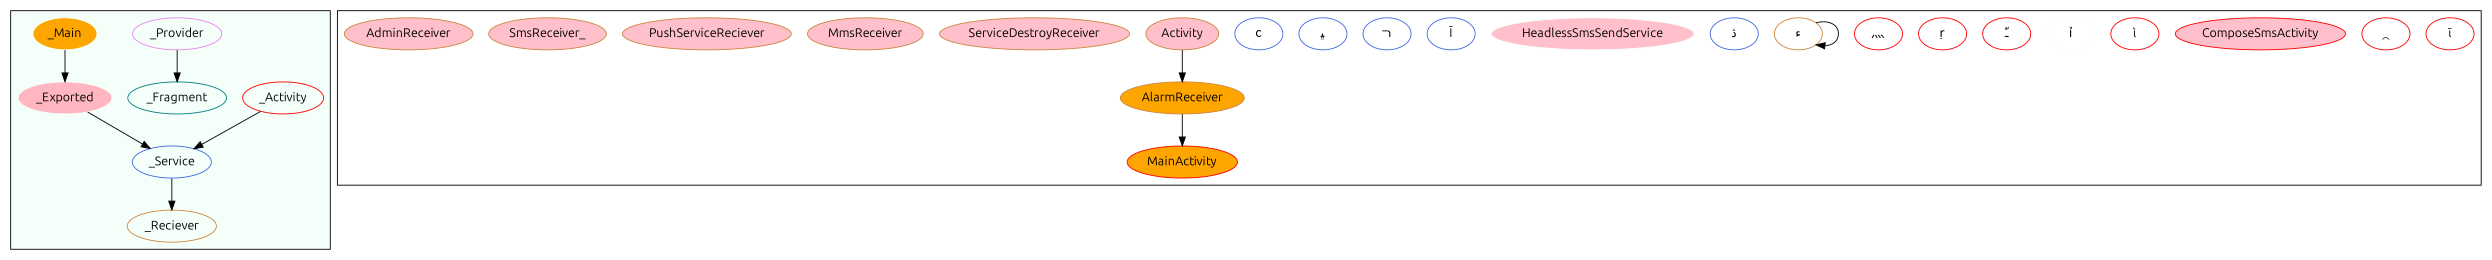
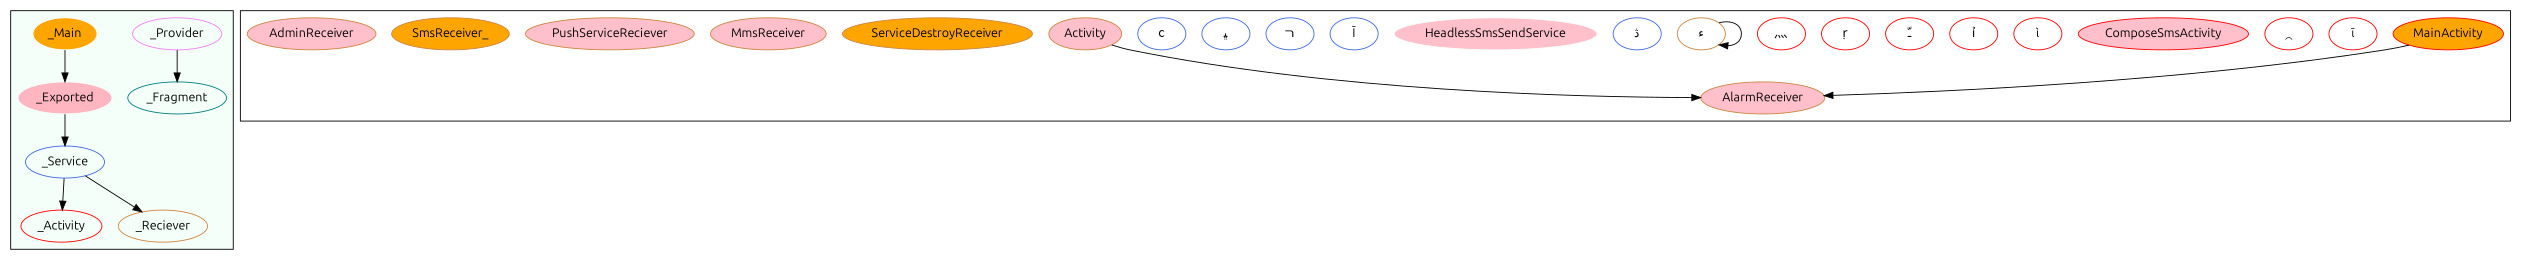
(548, 34) -> (450, 34)
(1035, 34) -> (937, 34)
(2071, 34) -> (1974, 34)
(1182, 98) -> (1763, 98)
(1182, 126) -> (2122, 79)
(231, 128) -> (63, 190)
